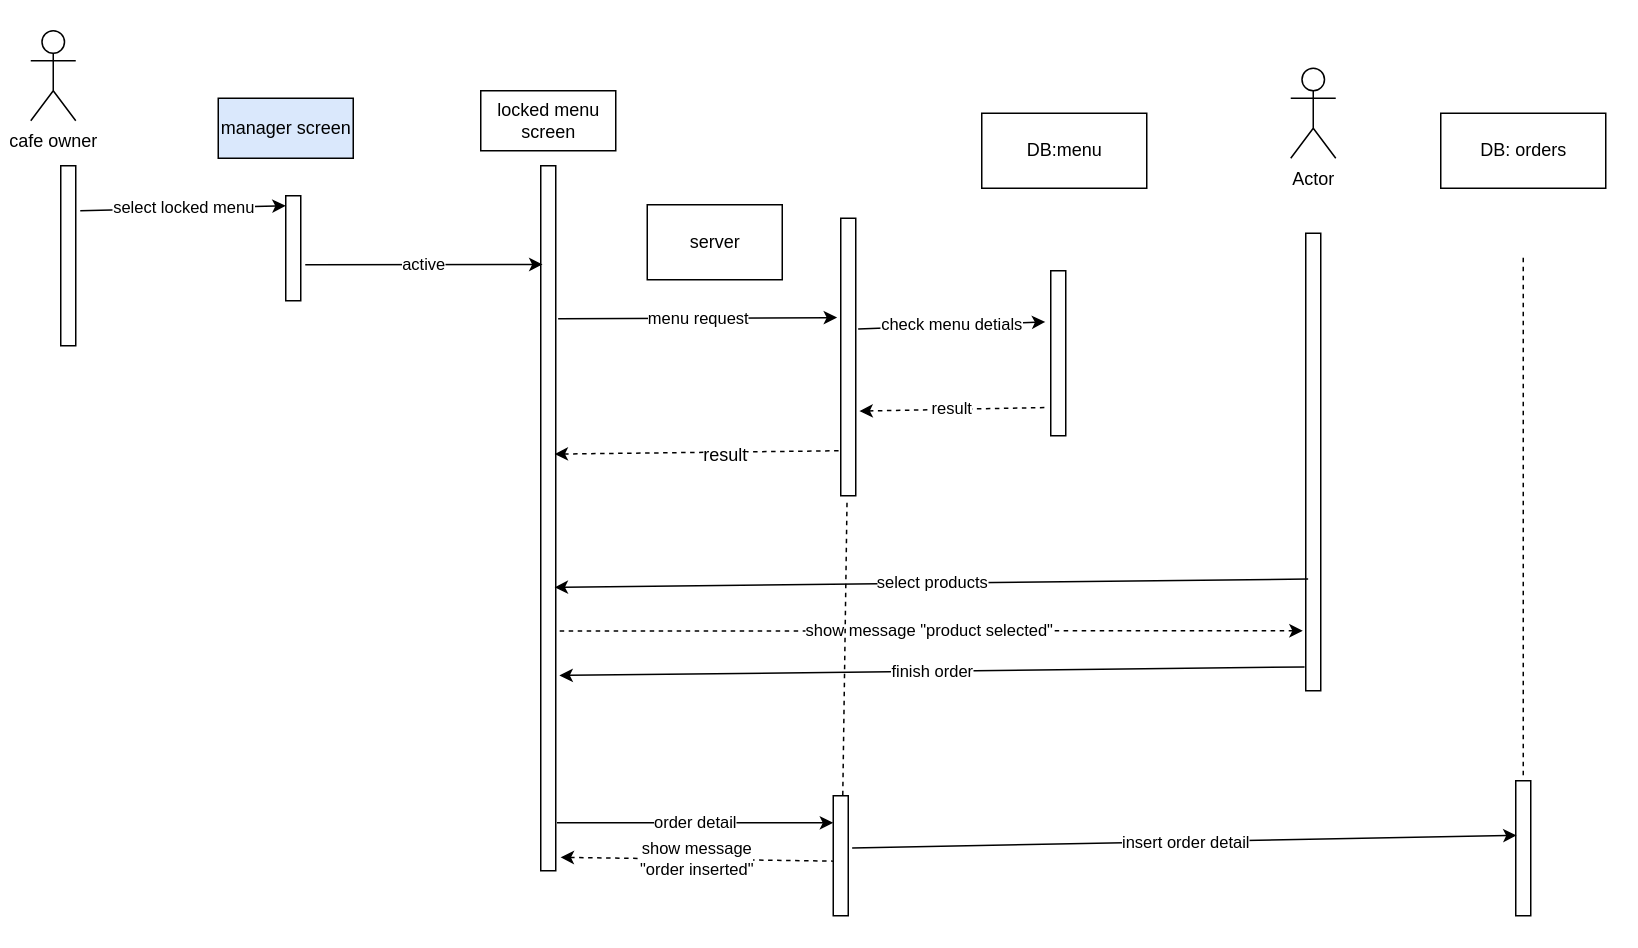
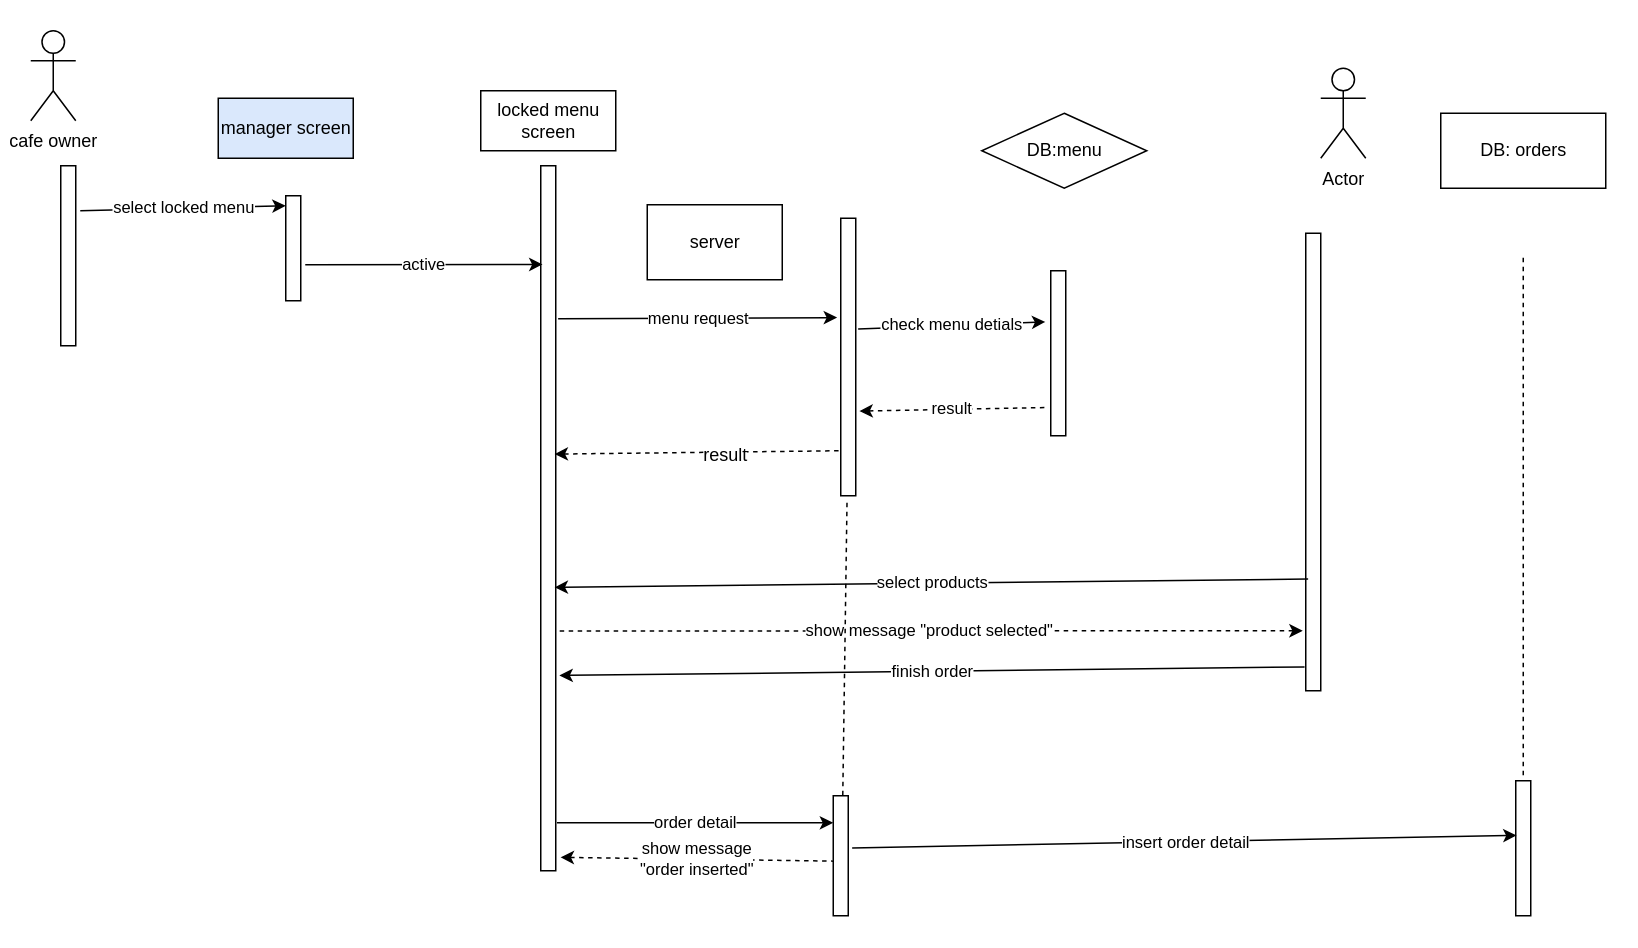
(1313, 113) -> (1343, 113)
(1064, 151) -> (1064, 151)
